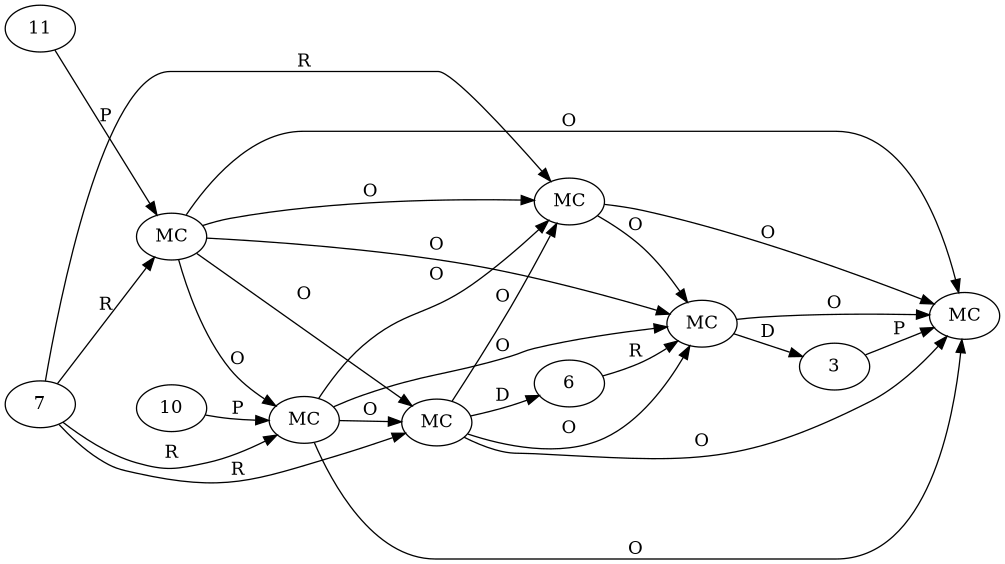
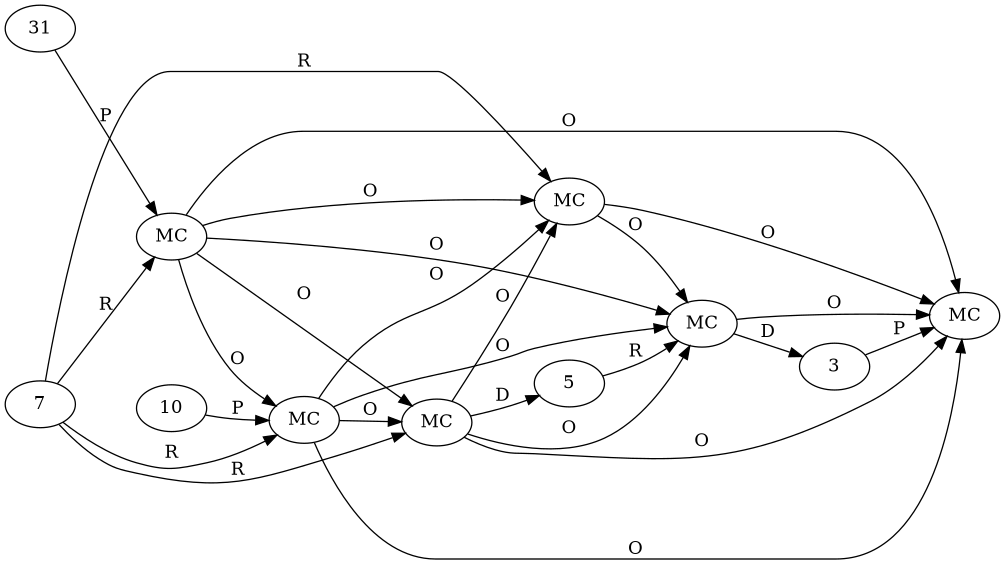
(40, 29) -> (40, 29)
(569, 383) -> (569, 383)
